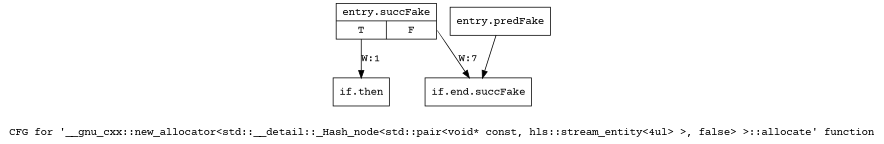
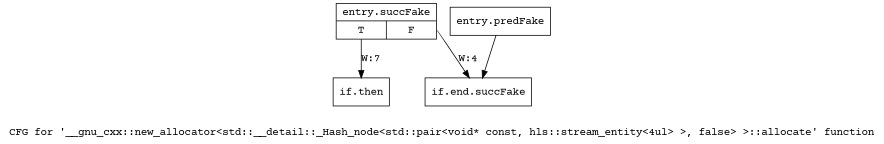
(371, 58) -> (371, 58)
(468, 58) -> (468, 58)
